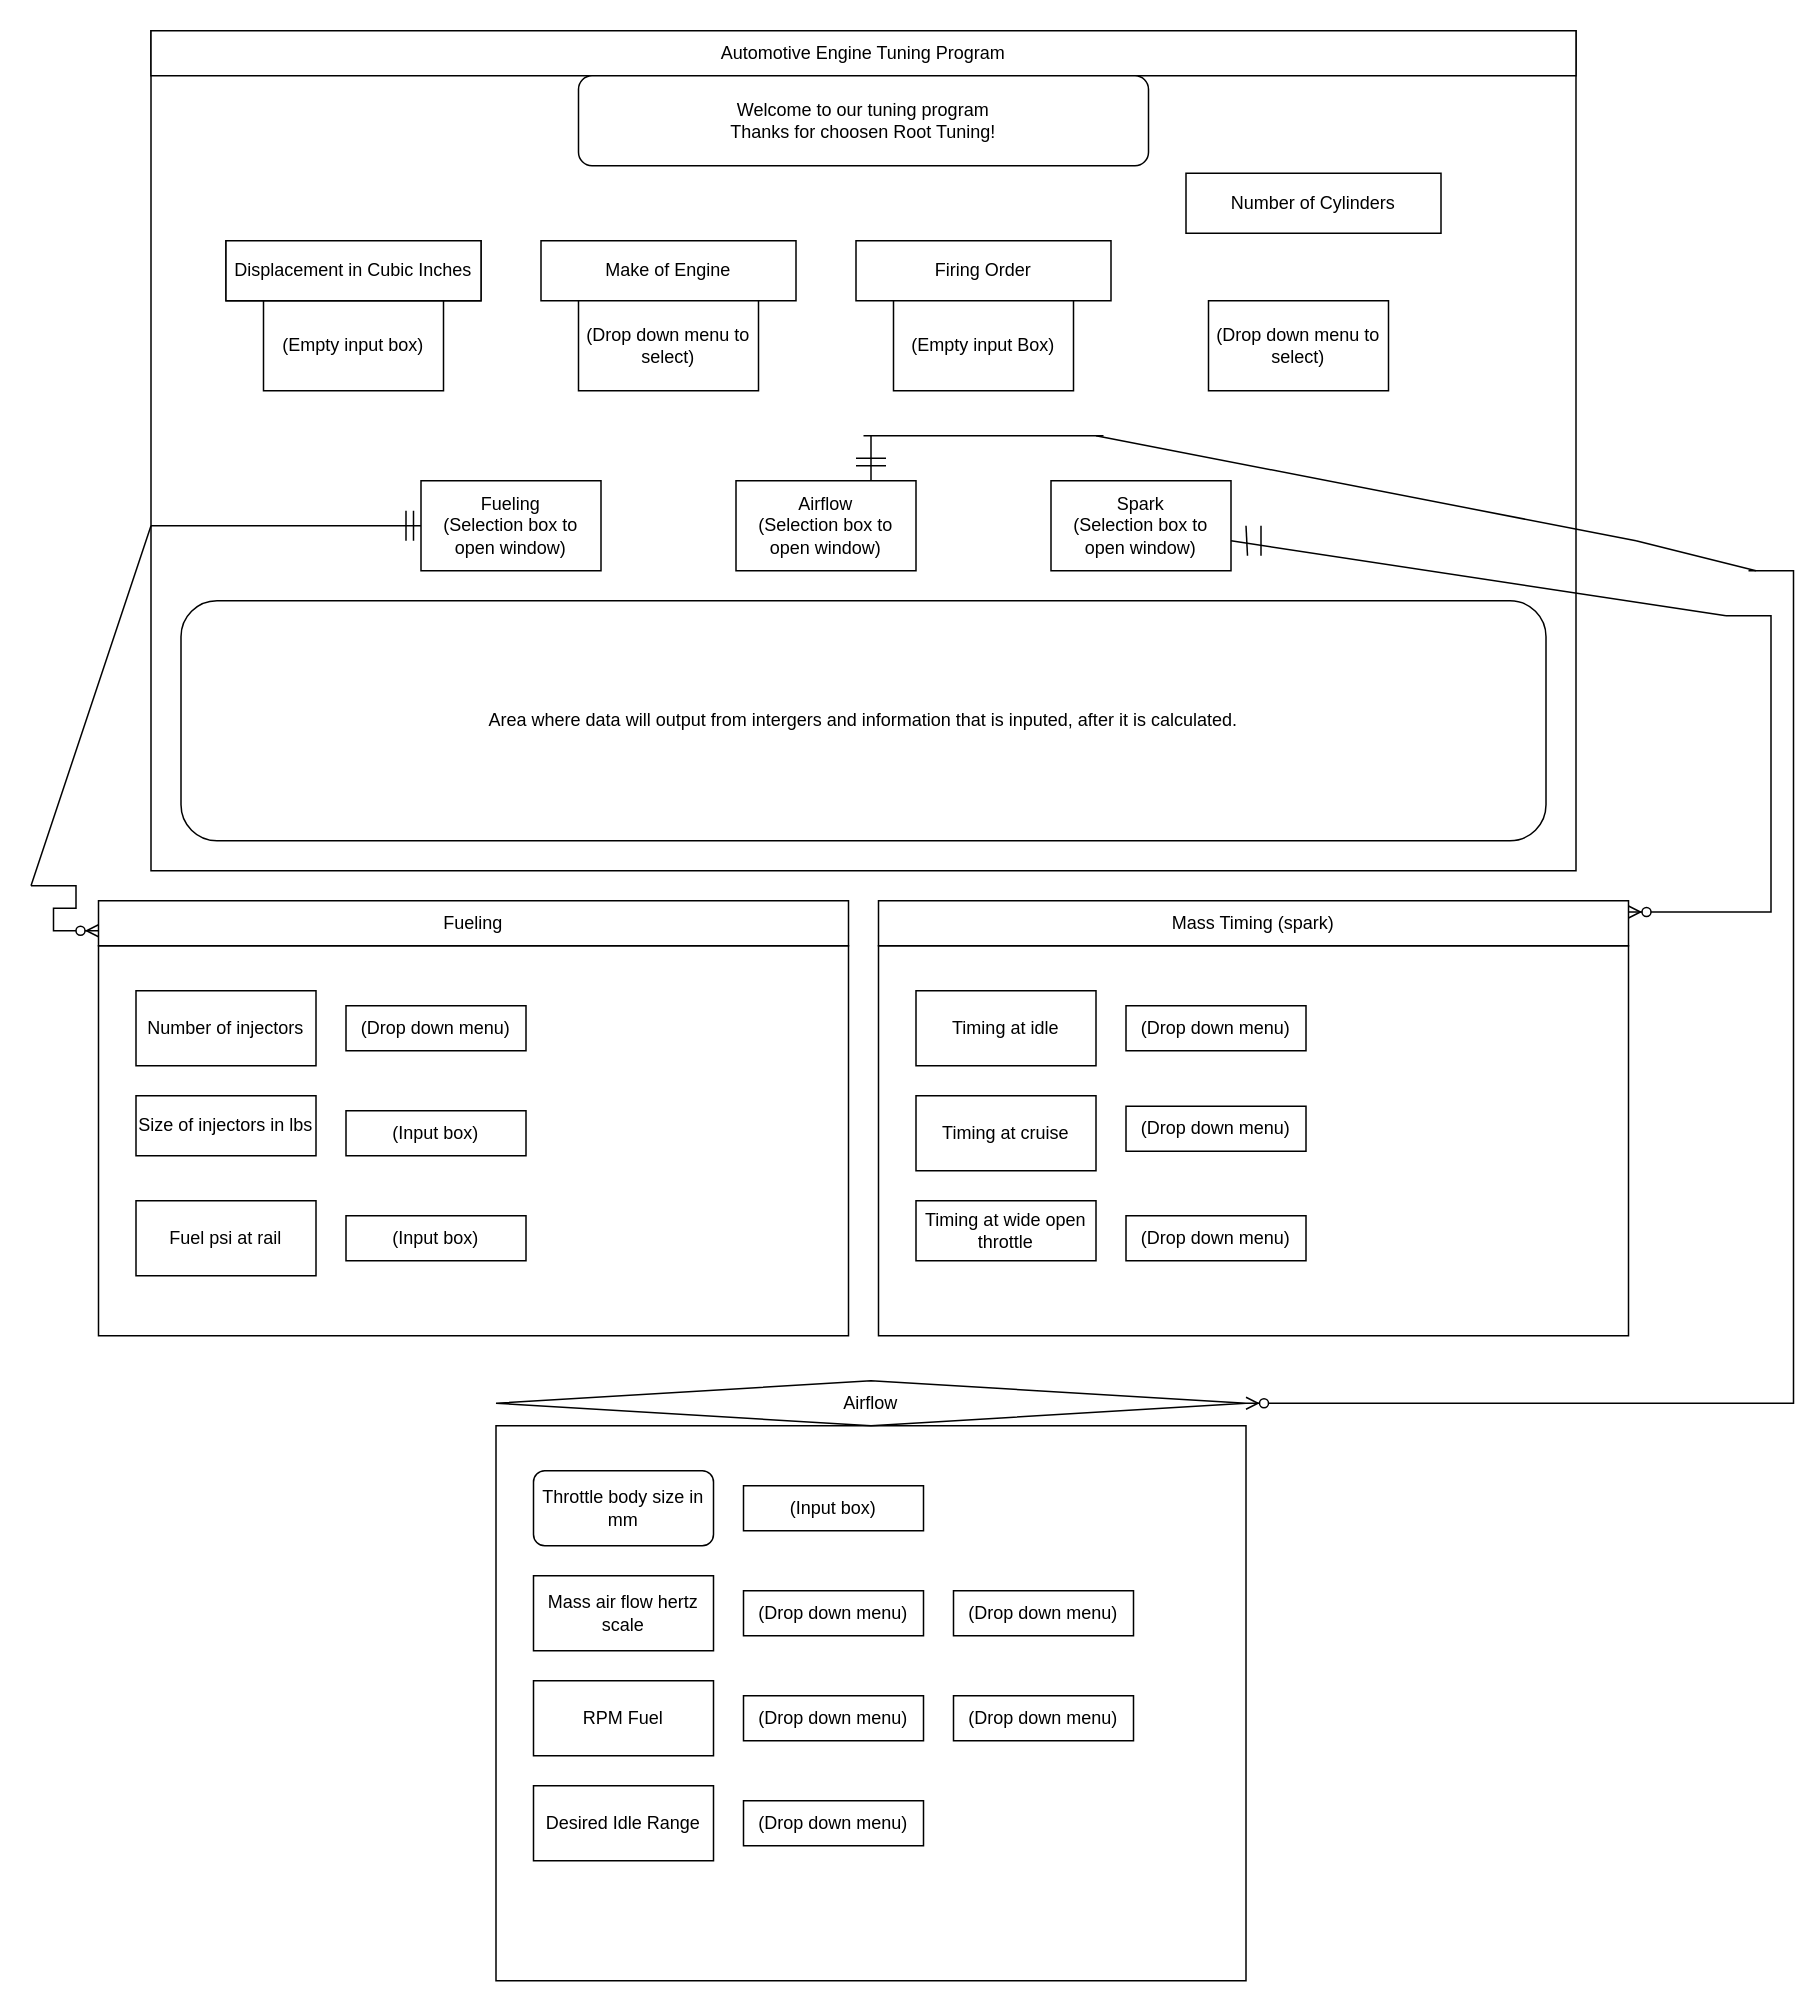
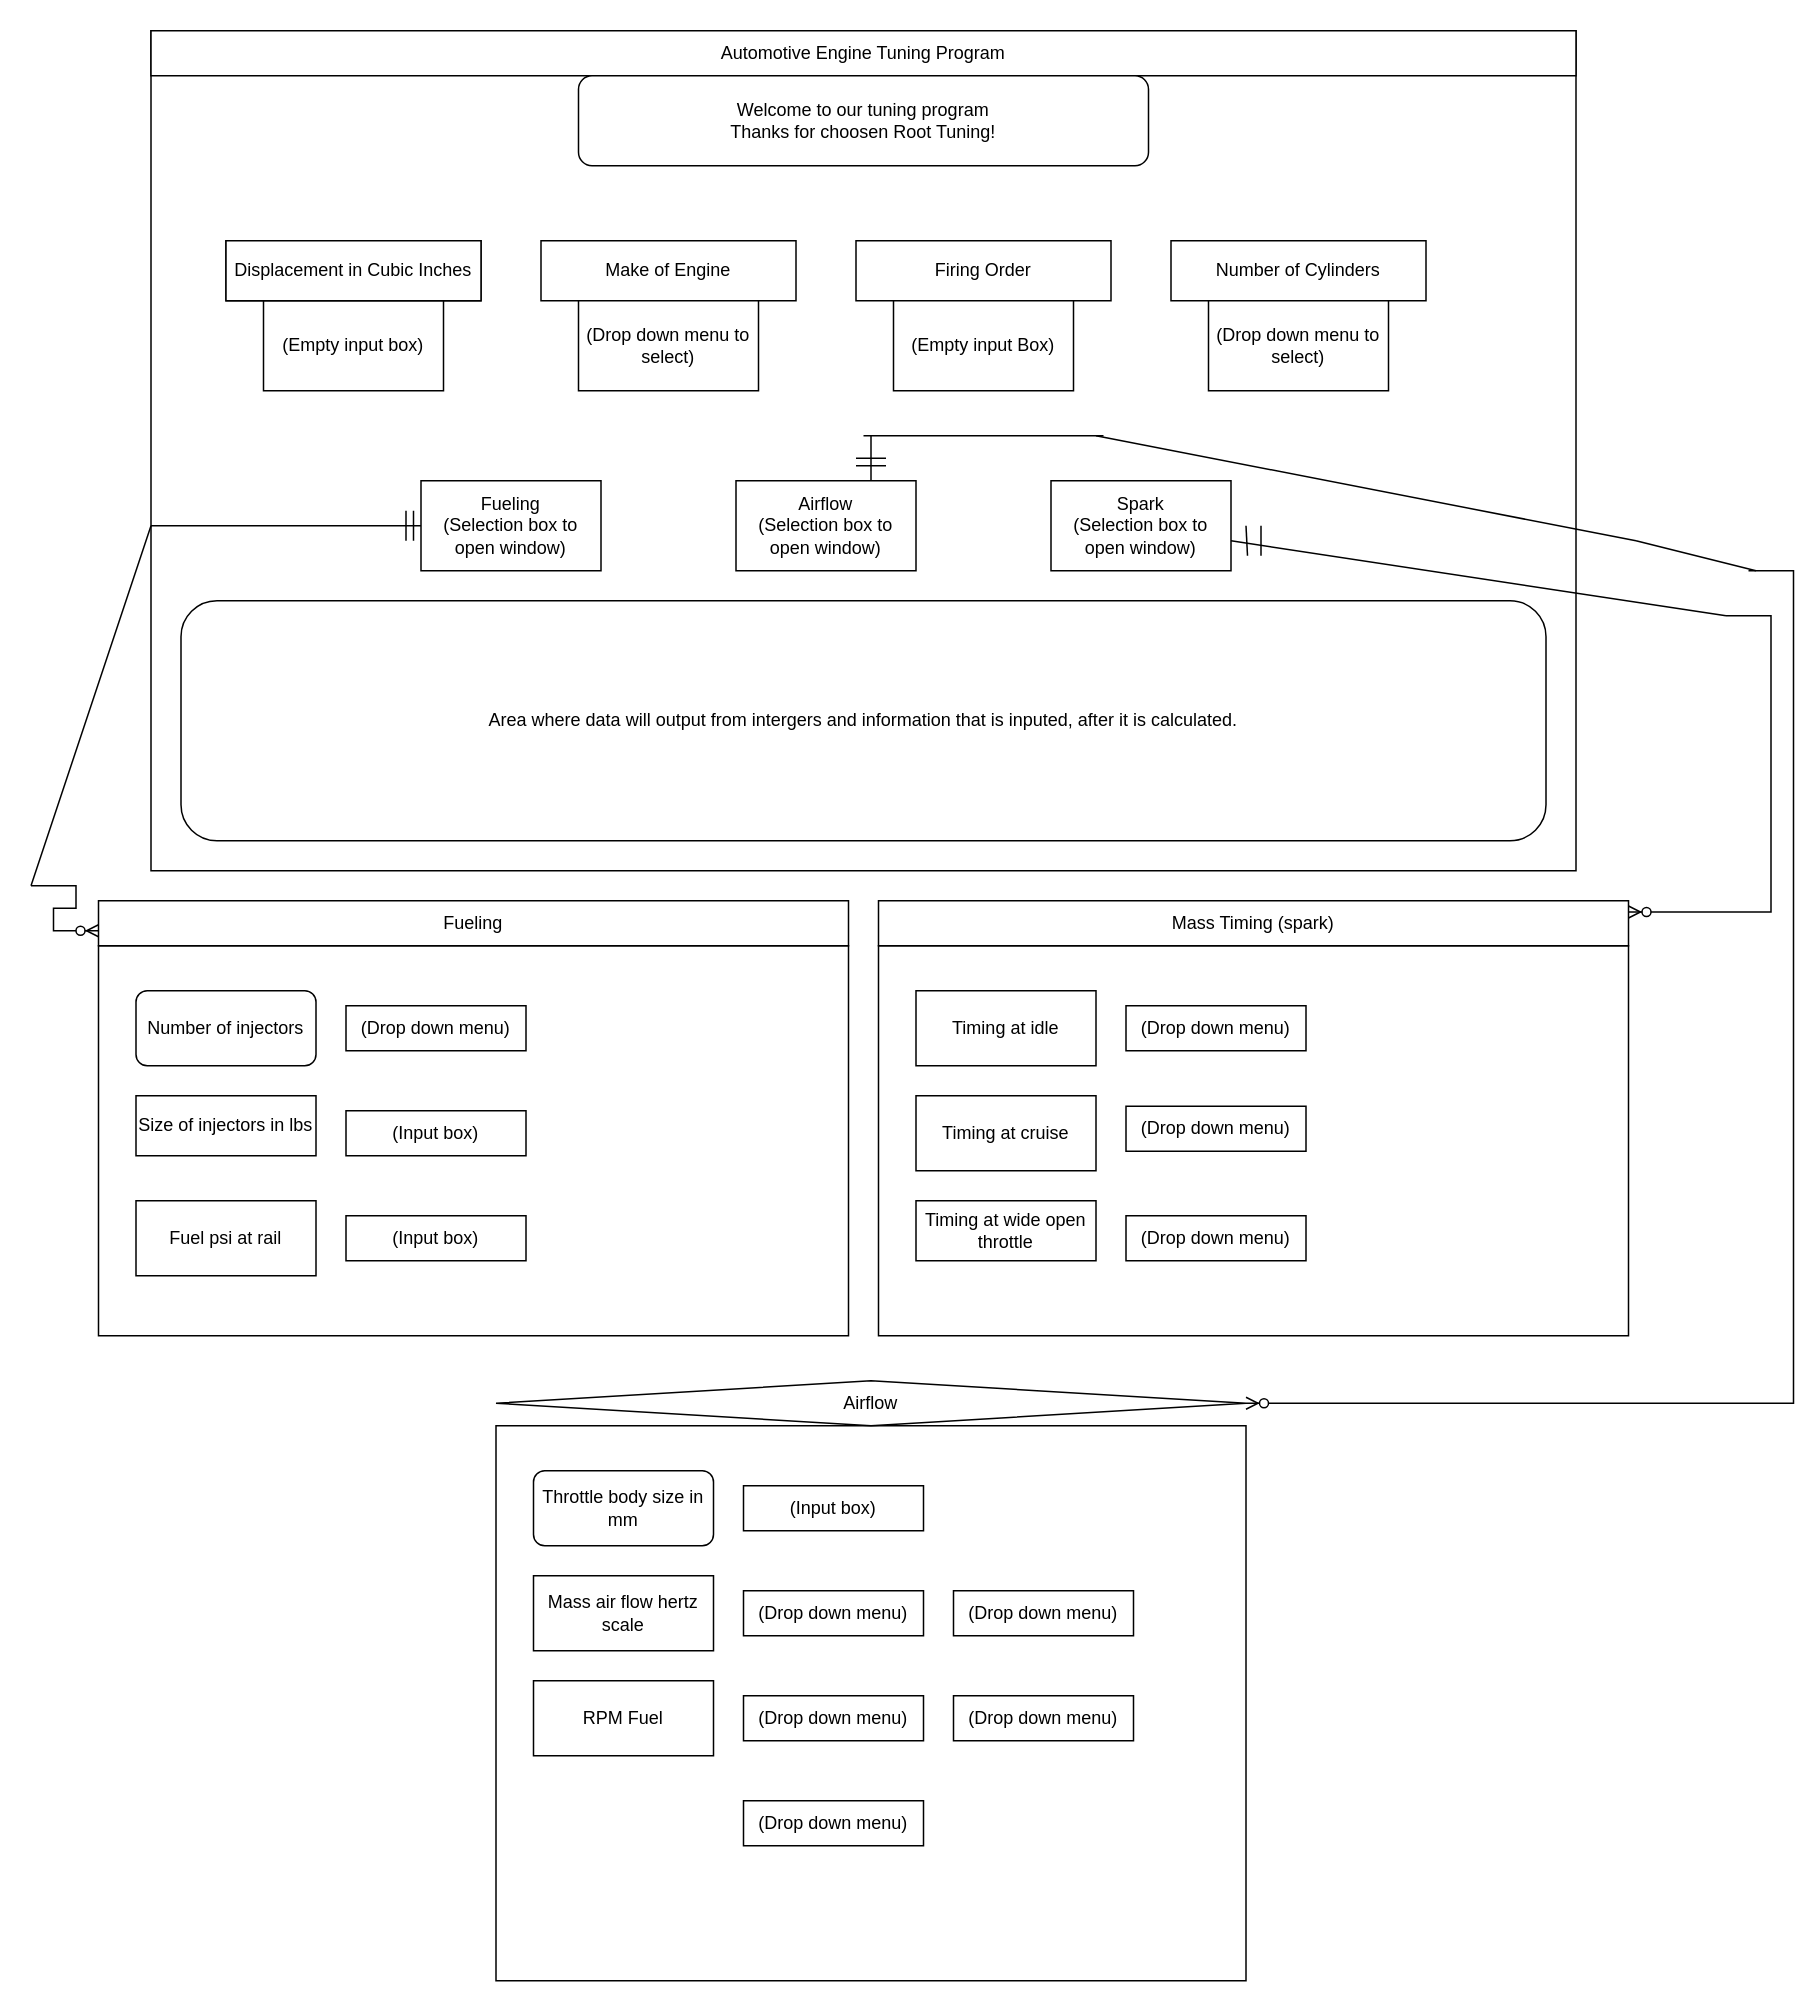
(1313, 203) -> (1298, 271)
(226, 1028) -> (226, 1028)
(623, 1823) -> none
